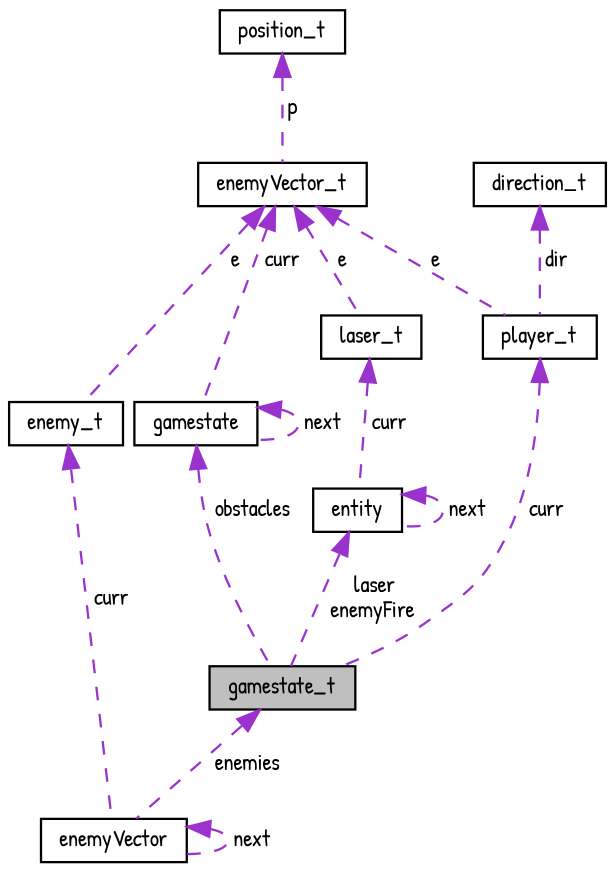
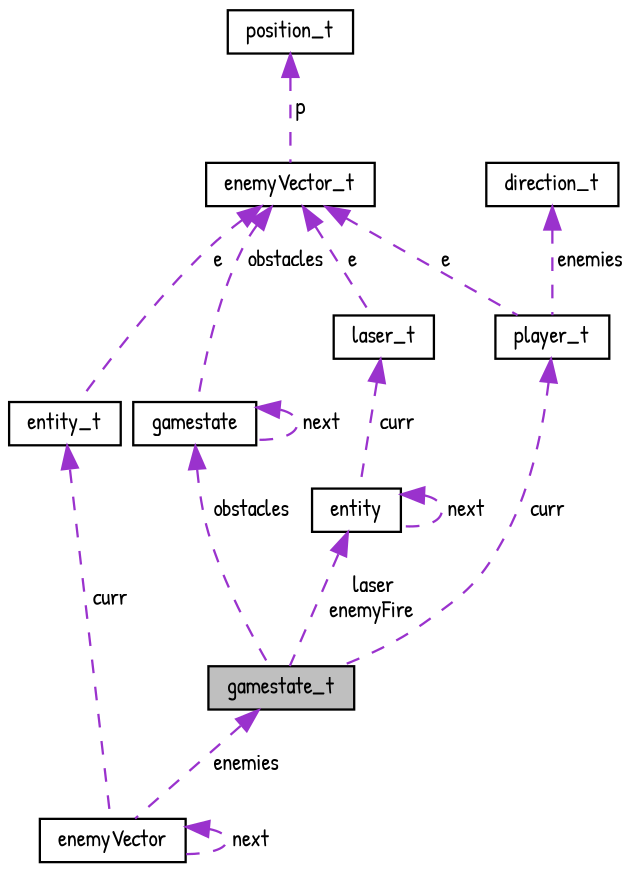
(280, 261) -> (284, 261)
(555, 261) -> (588, 261)
(66, 424) -> (65, 424)
